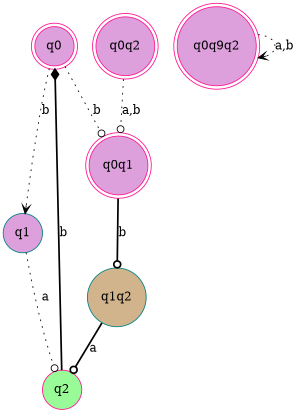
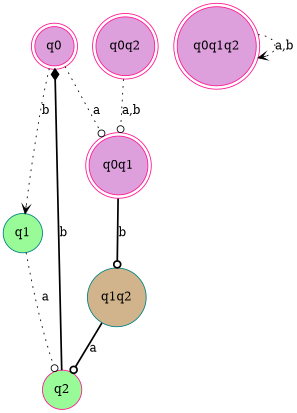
(217, 46) -> (217, 46)
(97, 111) -> (97, 111)
(23, 233) -> (23, 233)
